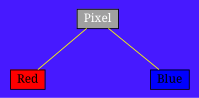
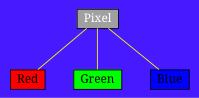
none -> (97, 79)
